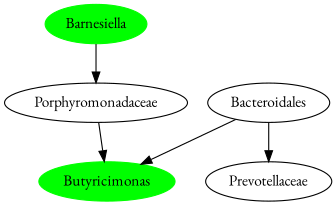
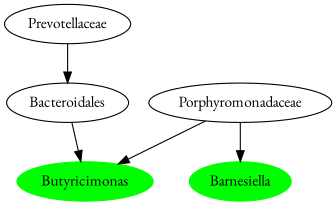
(96, 58) -> (240, 137)
(269, 137) -> (68, 58)
